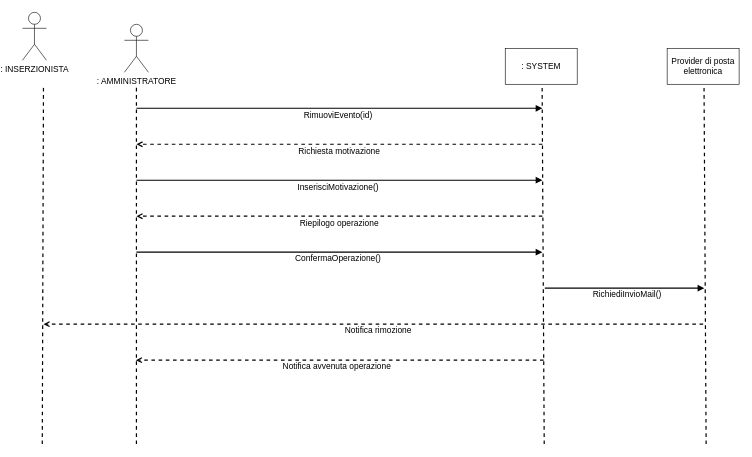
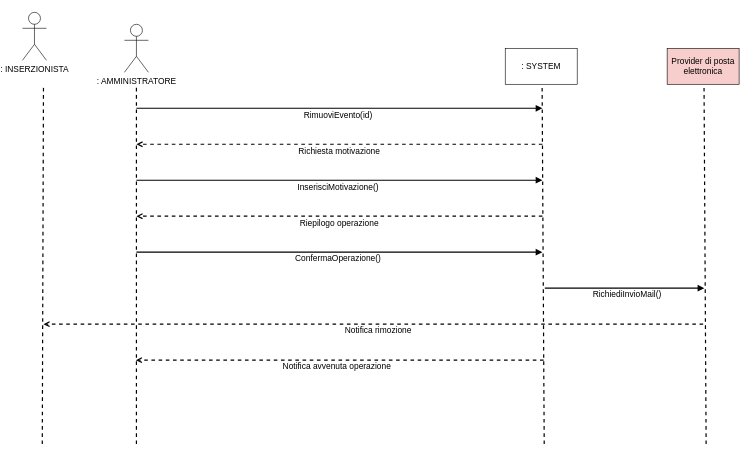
(704, 66) -> (704, 66)
